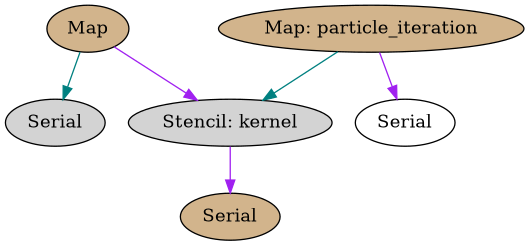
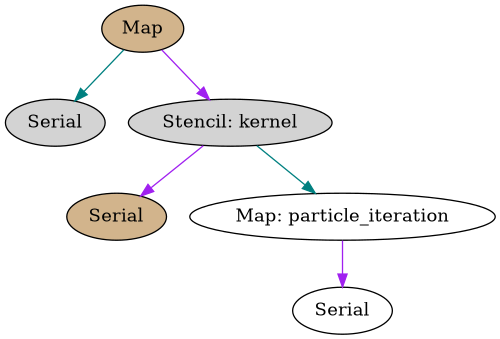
(371, 29) -> (343, 217)
(306, 72) -> (281, 165)
